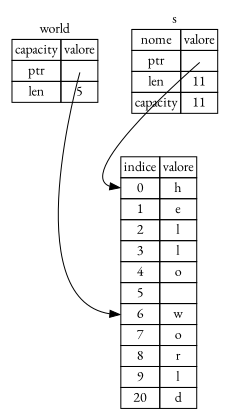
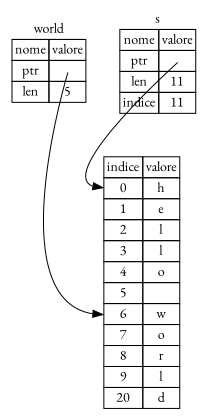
(36, 49) -> (30, 49)
(156, 102) -> (139, 102)
